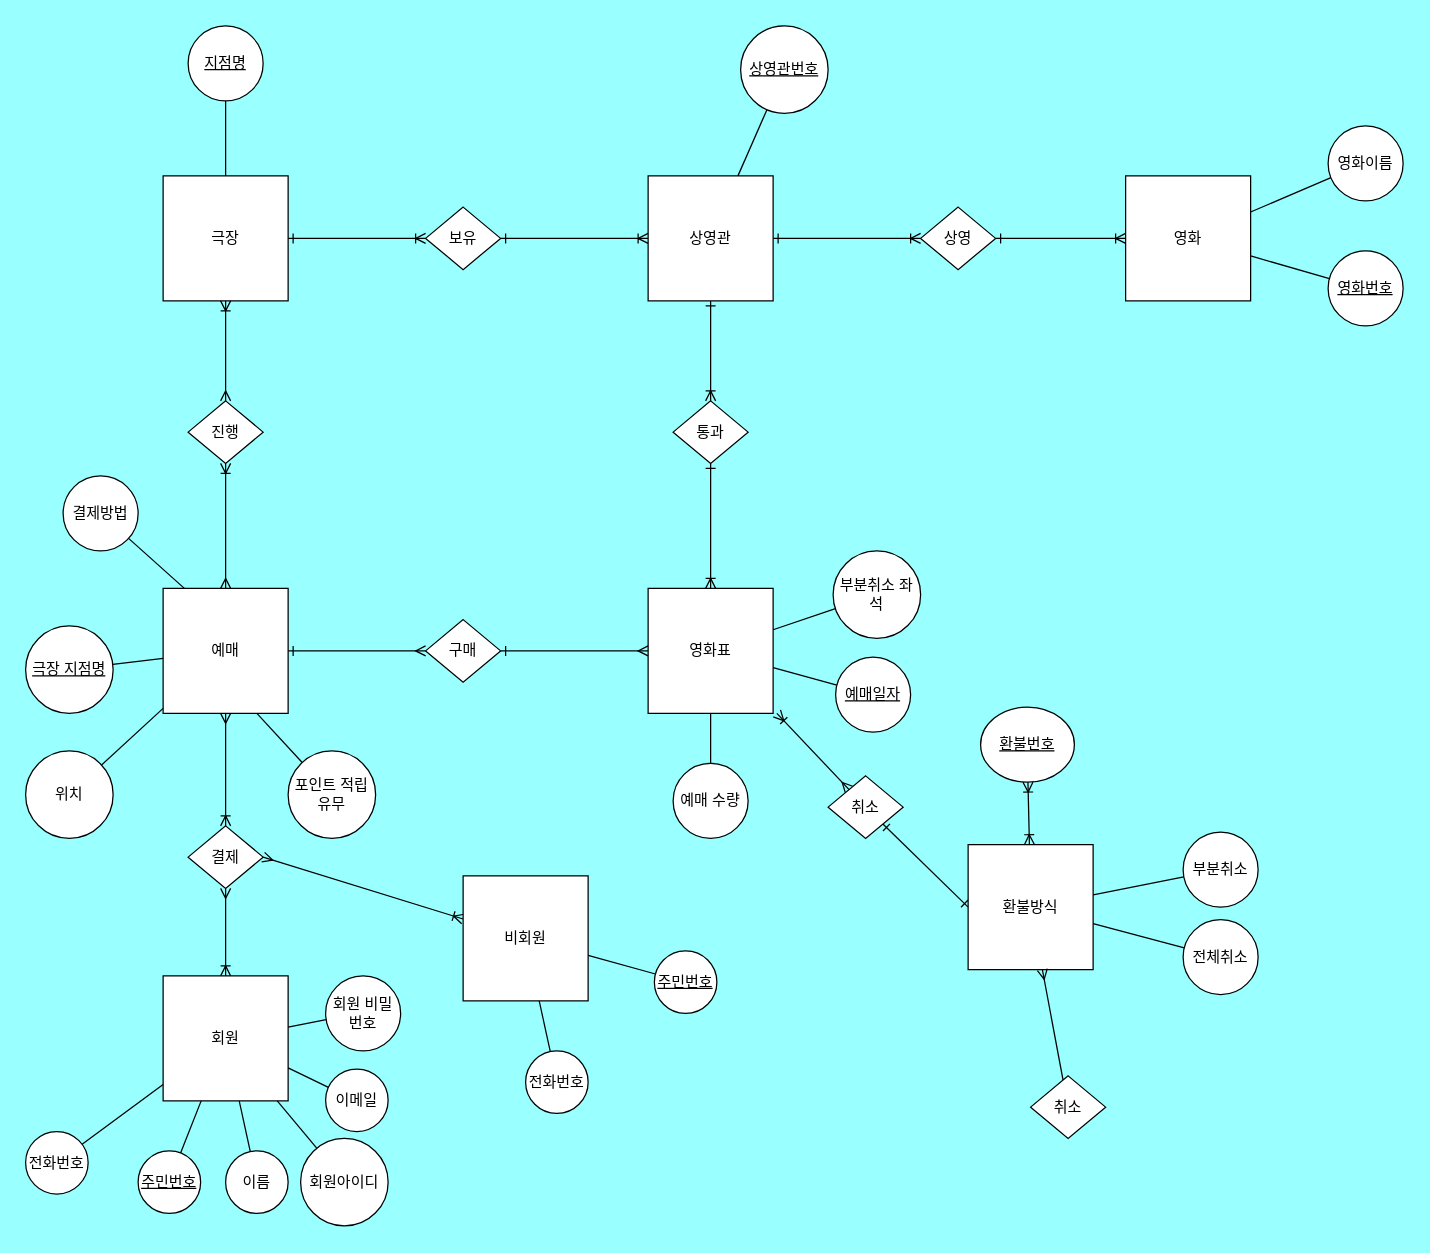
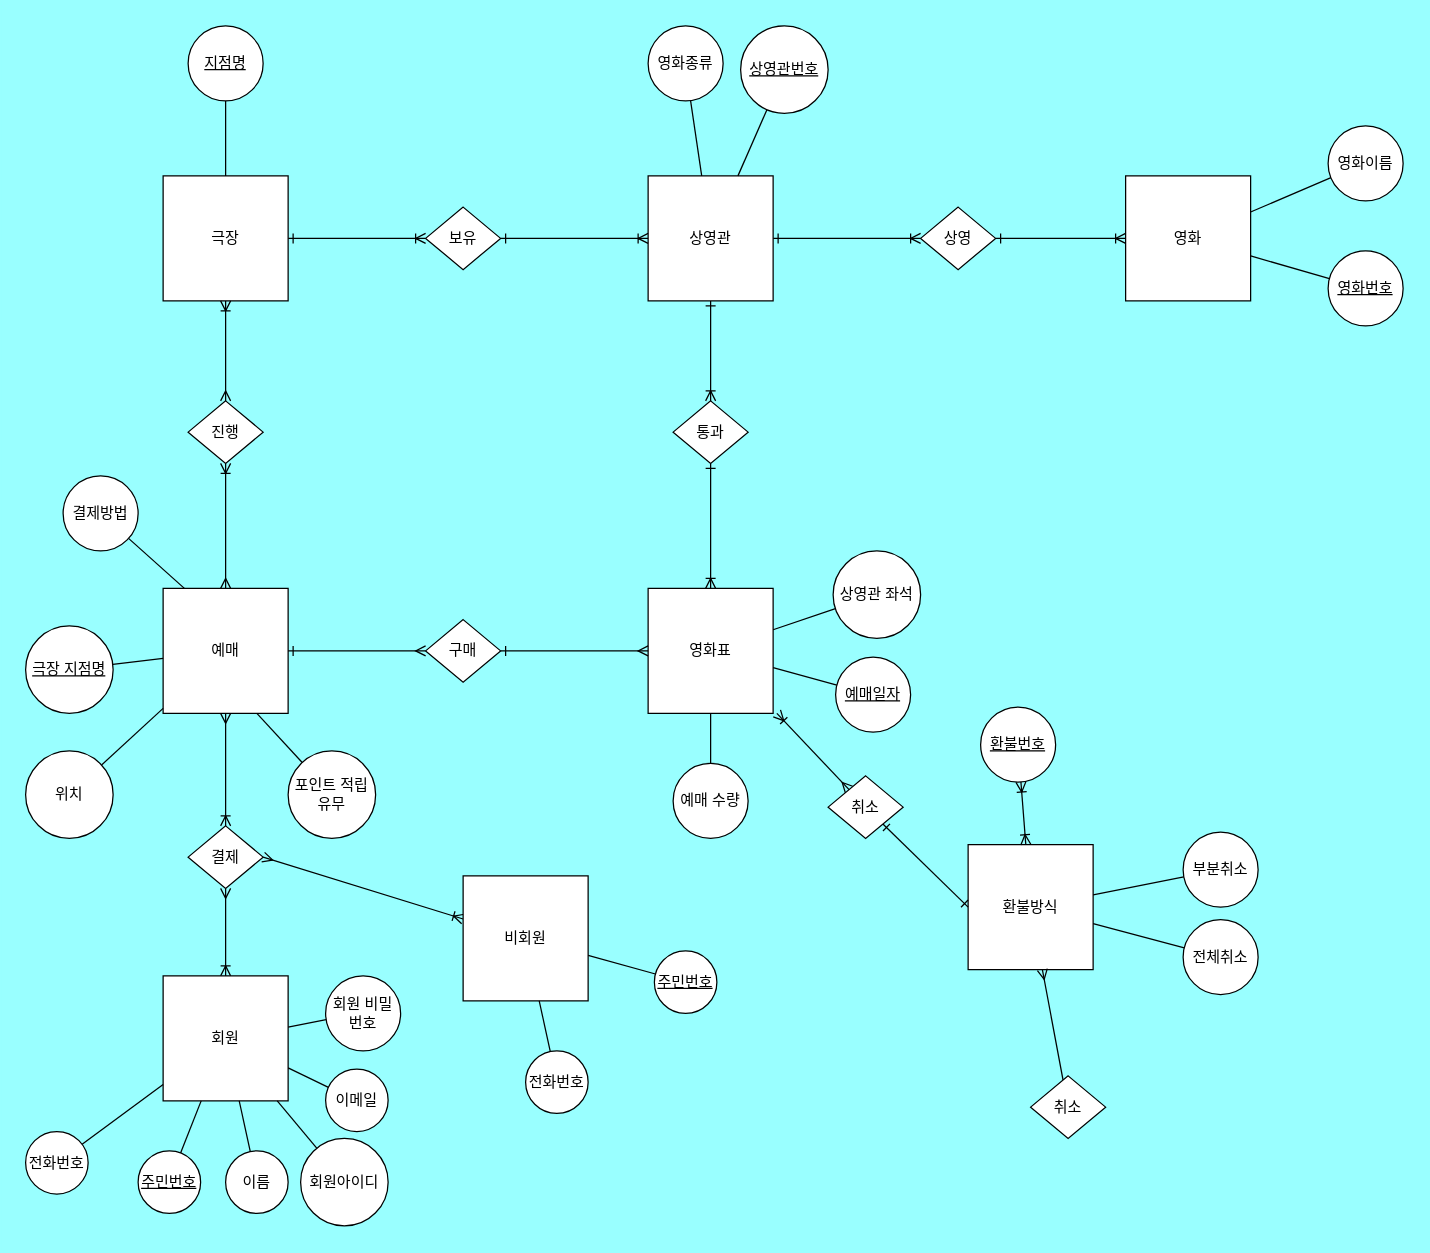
none -> (686, 63)
none -> (696, 138)
(877, 594) -> (877, 594)
(1028, 744) -> (1018, 744)
